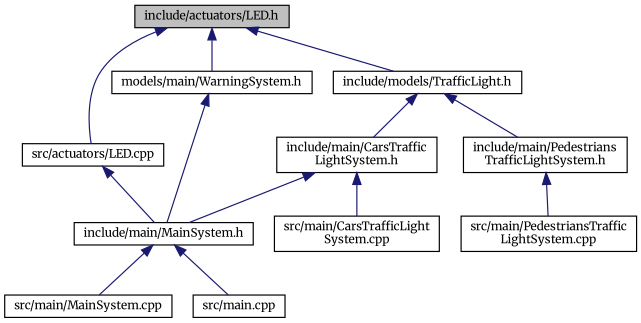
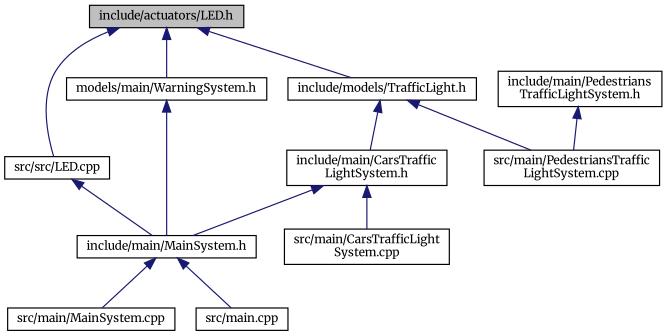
(486, 118) -> (475, 127)
(93, 155) -> (57, 168)
